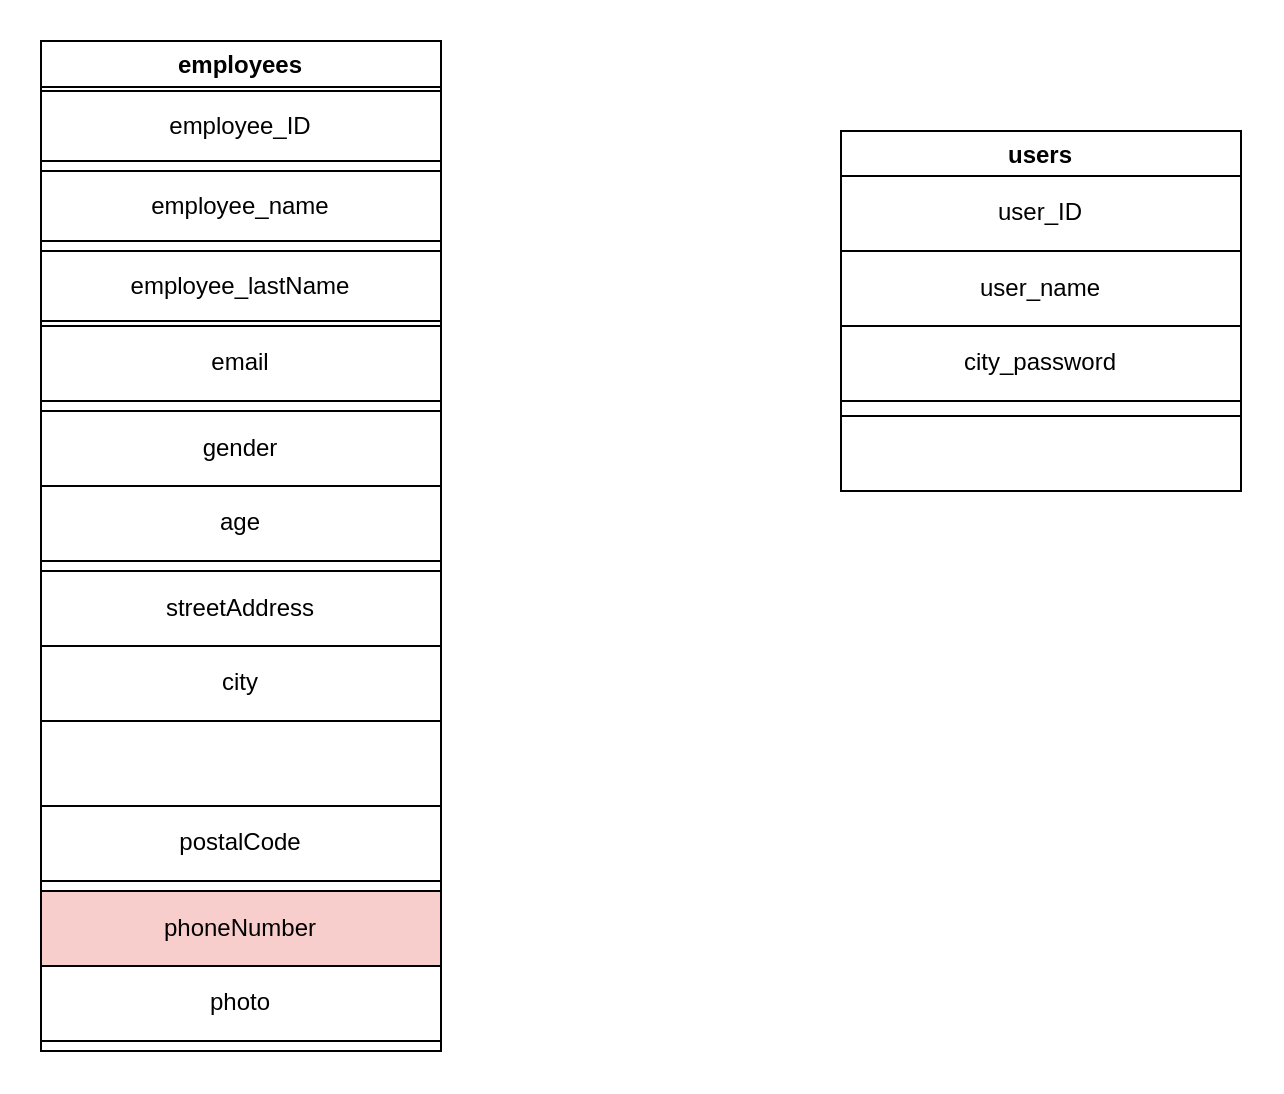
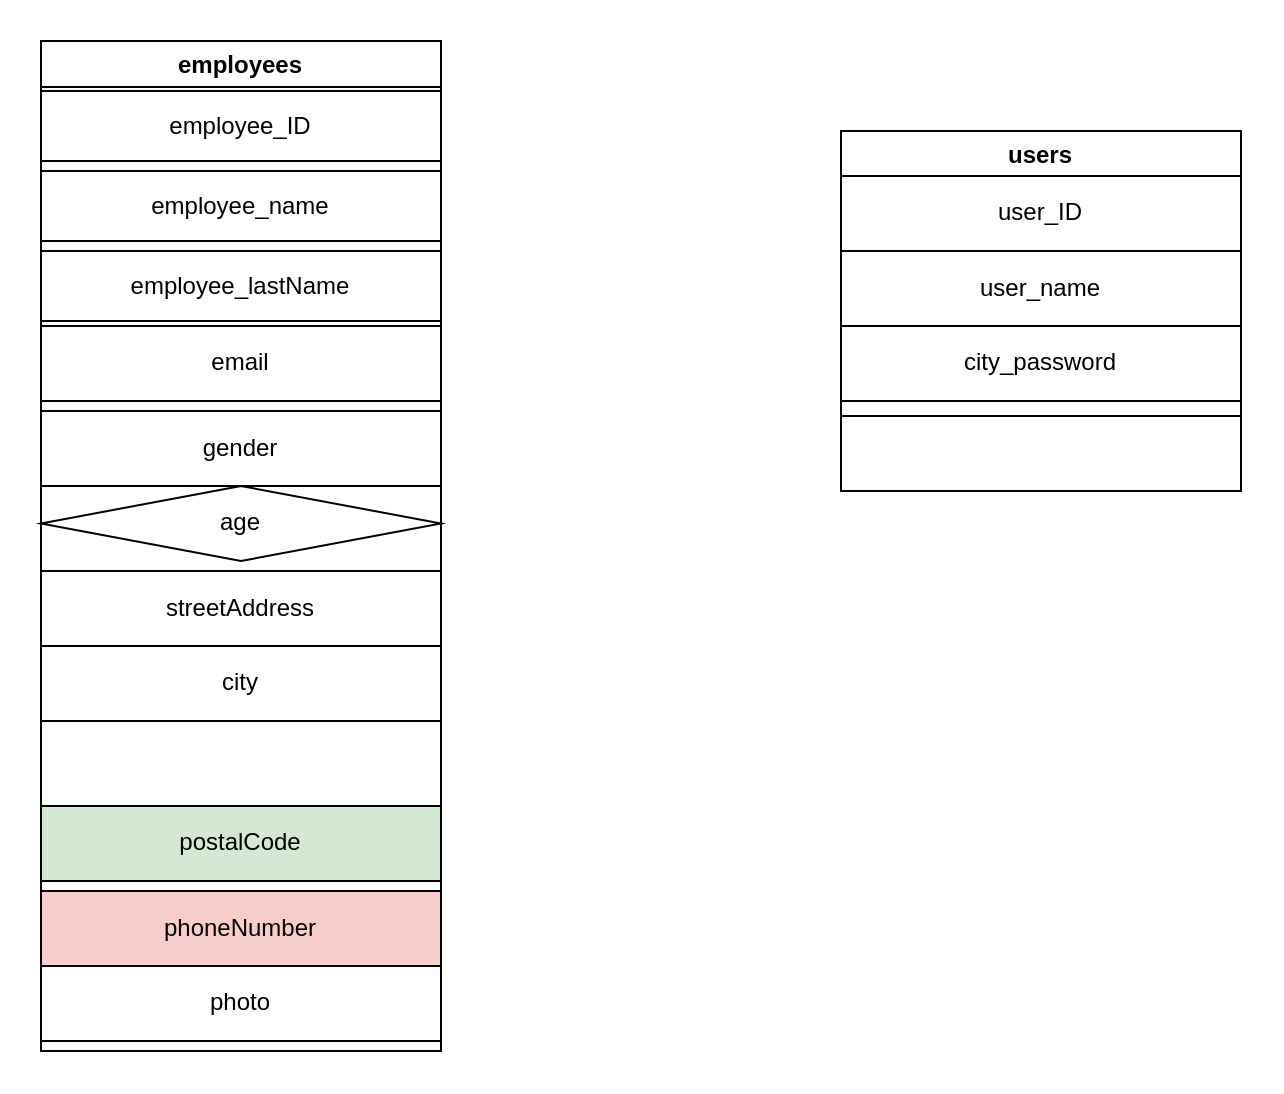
(241, 524) -> (241, 524)
(241, 844) -> (241, 844)
